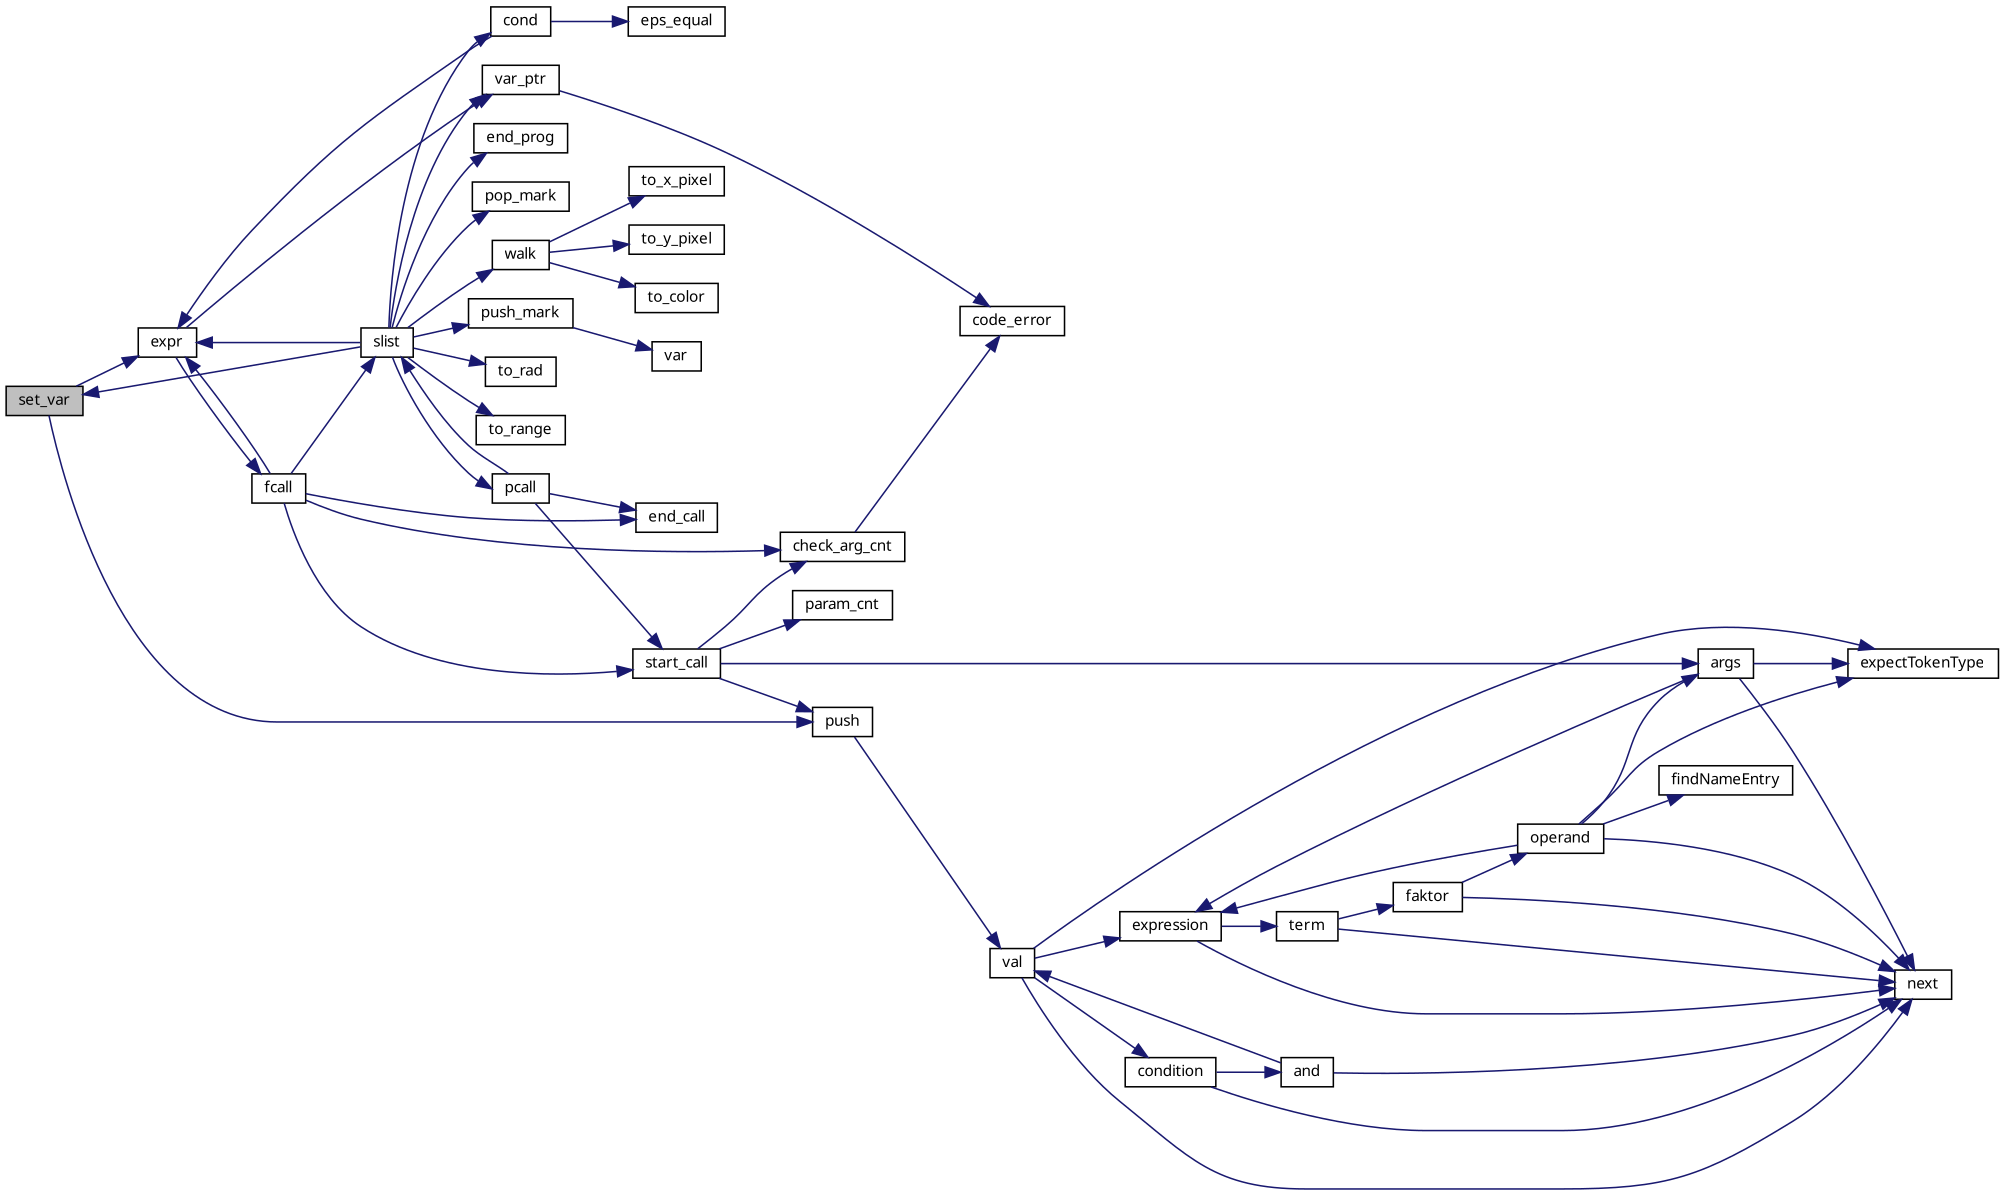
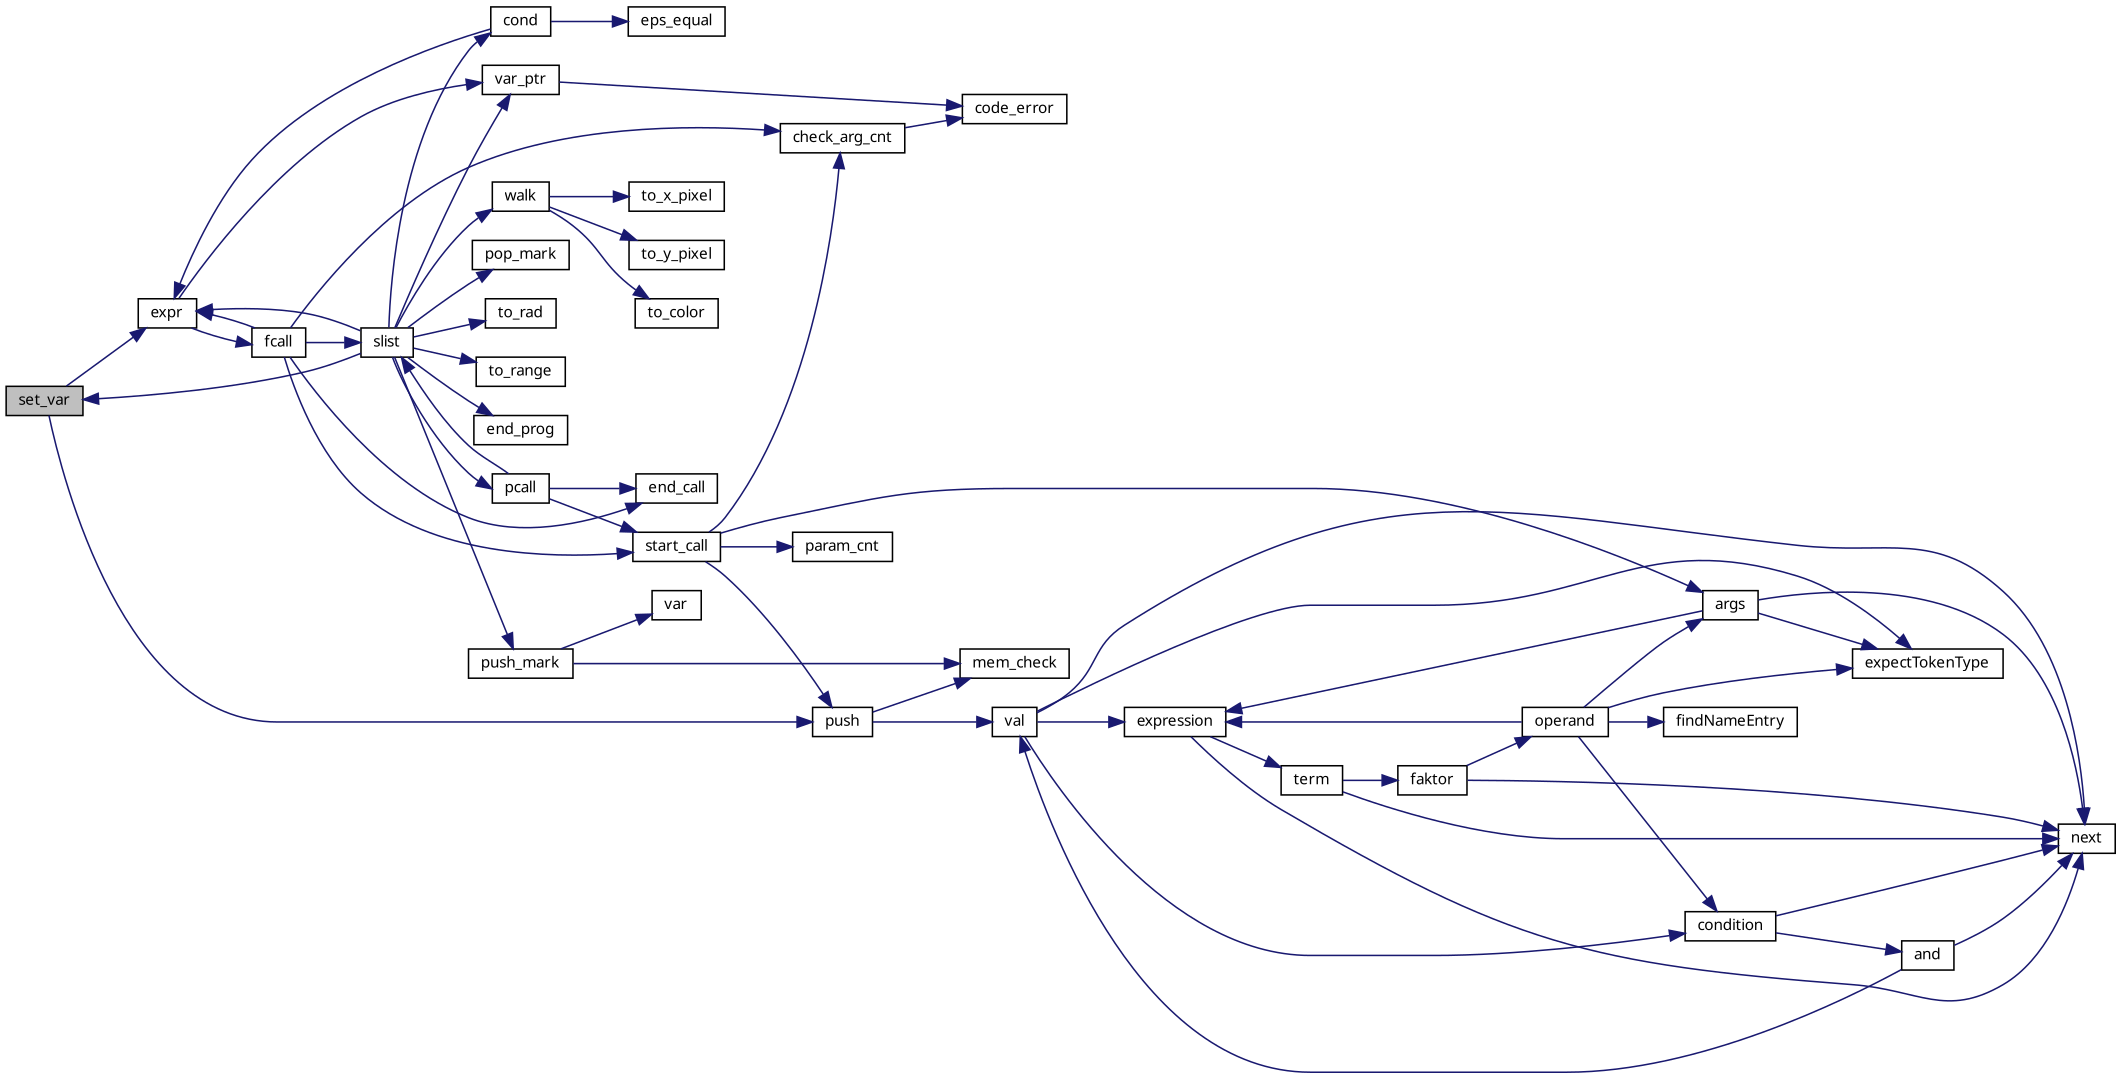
none -> (1015, 664)
(1766, 865) -> (1643, 818)
